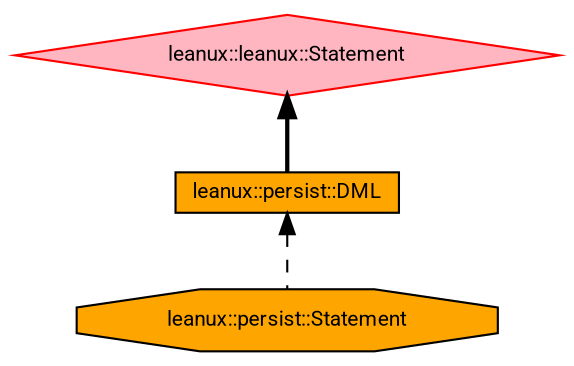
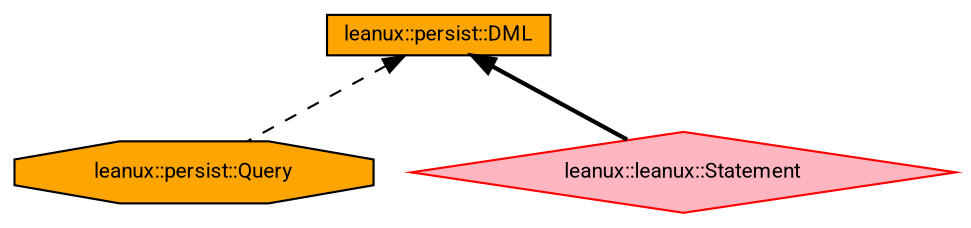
(287, 145) -> (559, 103)
(287, 320) -> (194, 172)
